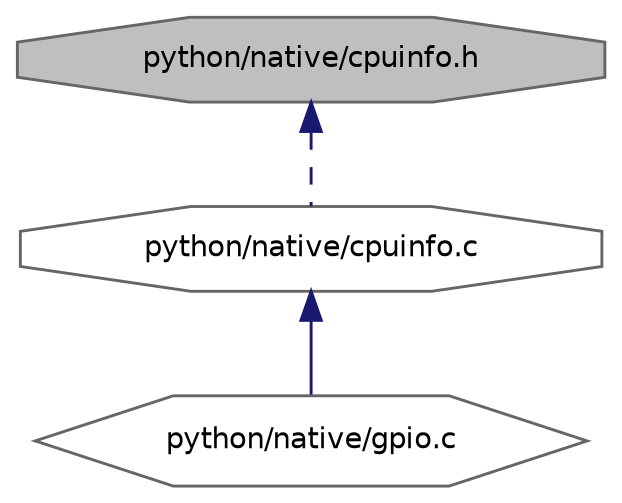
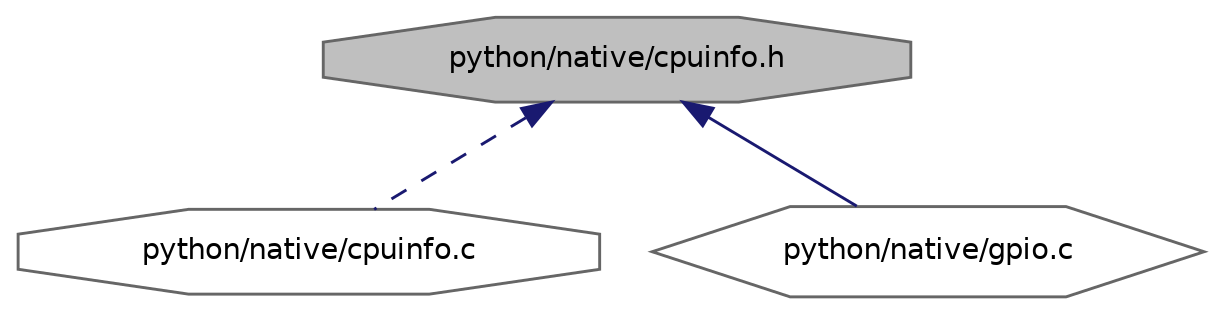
(311, 358) -> (782, 162)
